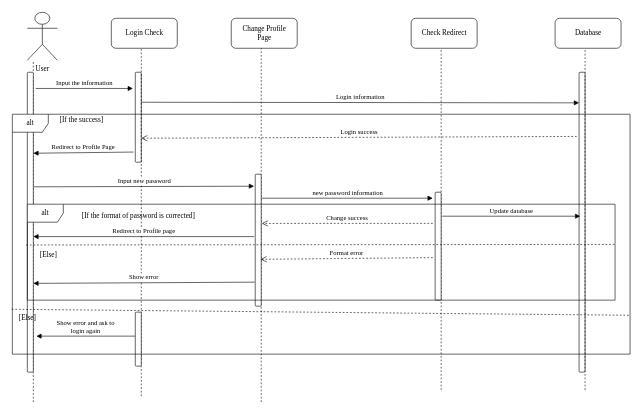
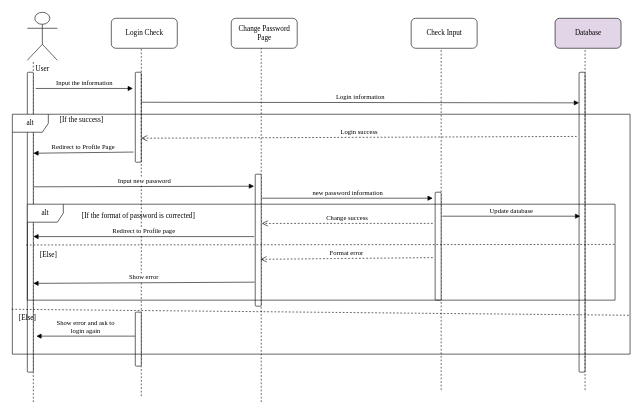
(265, 33) -> (265, 33)
(445, 33) -> (445, 33)
(588, 33) -> (588, 33)
